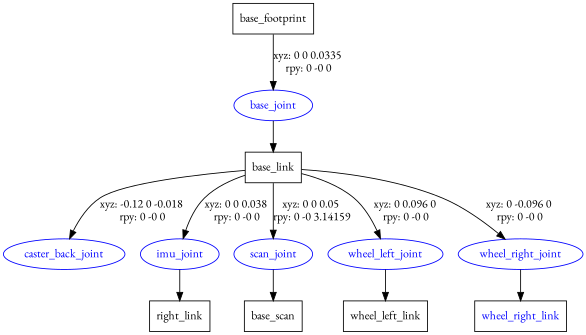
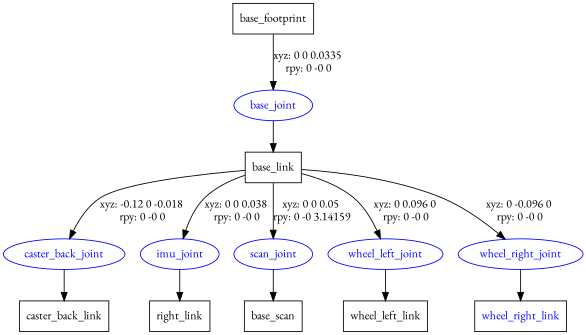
none -> (64, 316)
